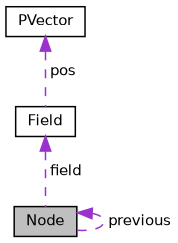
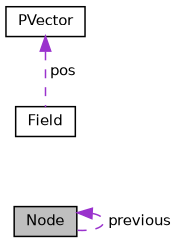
(45, 179) -> none
